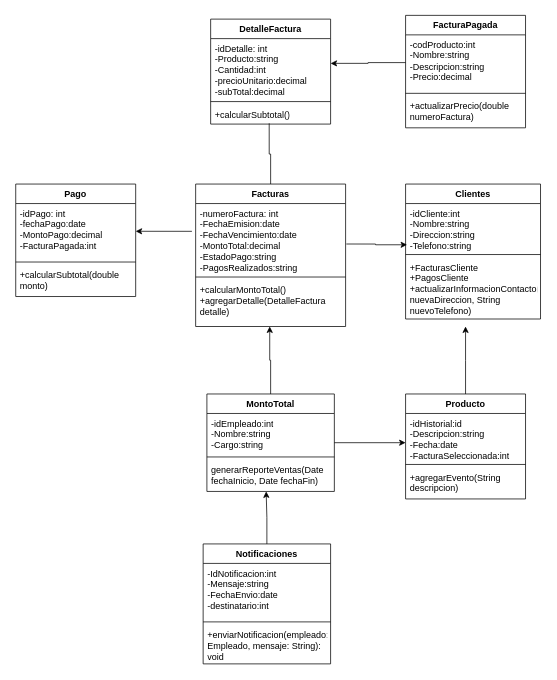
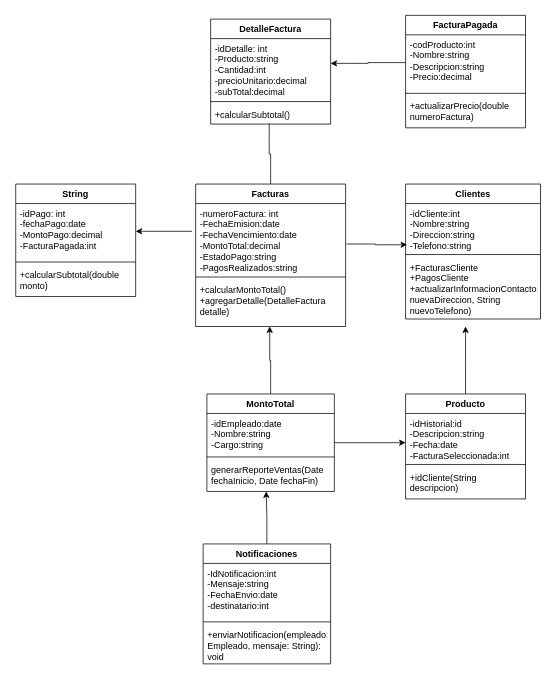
(75, 195) -> (75, 195)
(244, 435) -> (248, 435)
(466, 484) -> (466, 484)
